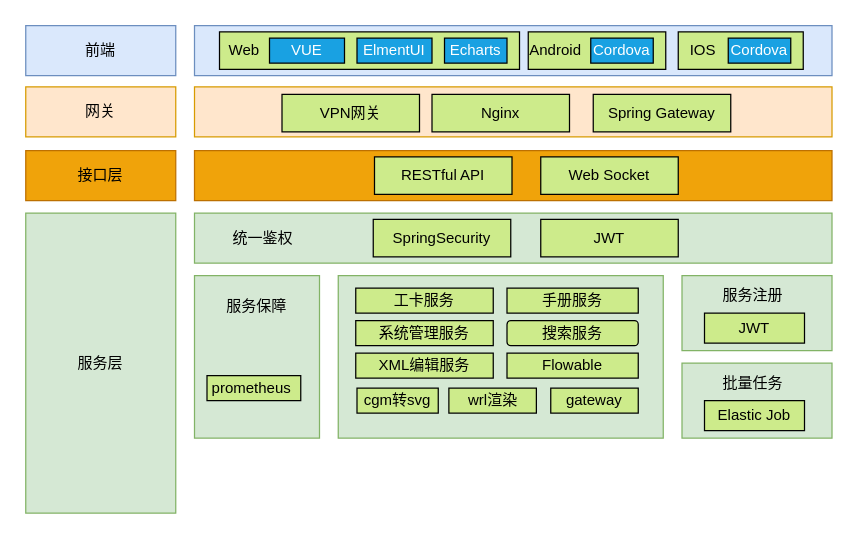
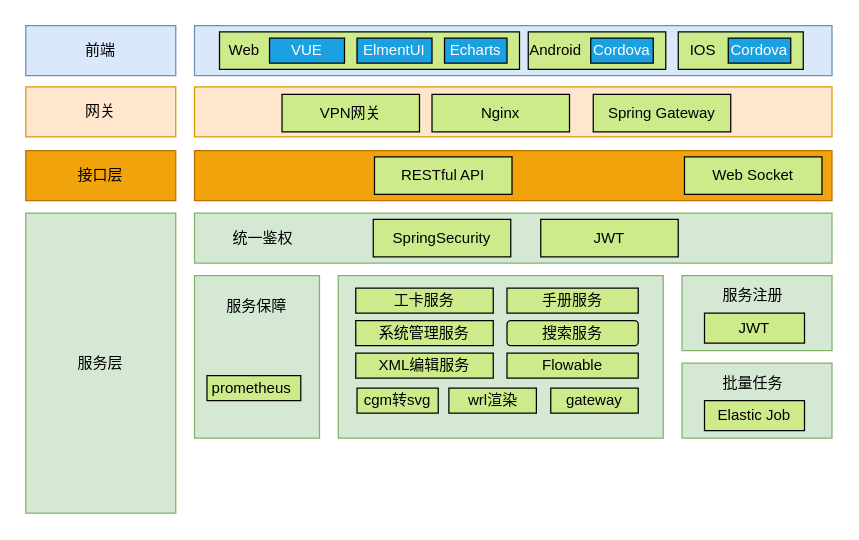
(609, 176) -> (753, 176)
